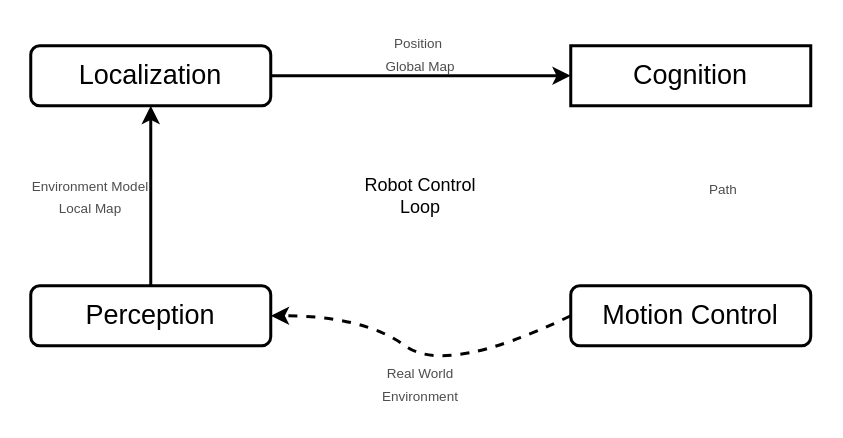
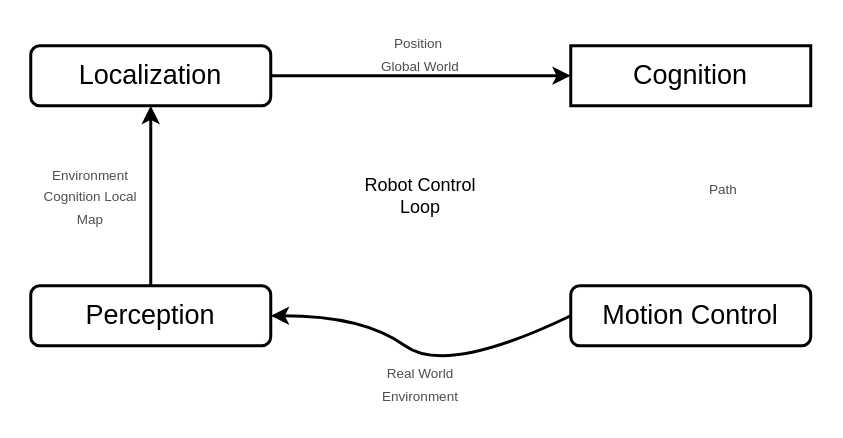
(421, 53) -> (421, 53)
(91, 196) -> (91, 196)
(425, 354) -> (425, 354)
